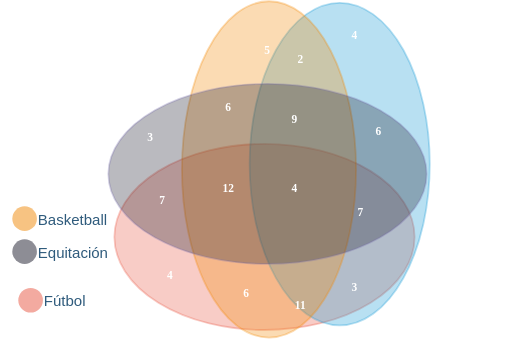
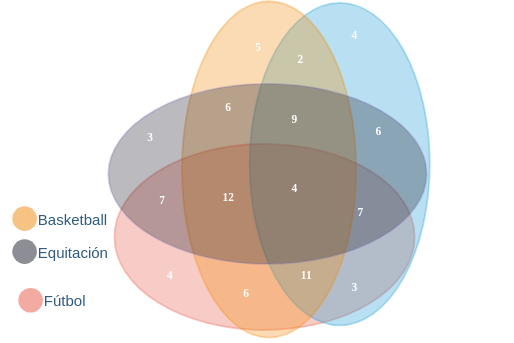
(267, 51) -> (258, 48)
(228, 188) -> (228, 197)
(300, 306) -> (306, 276)
